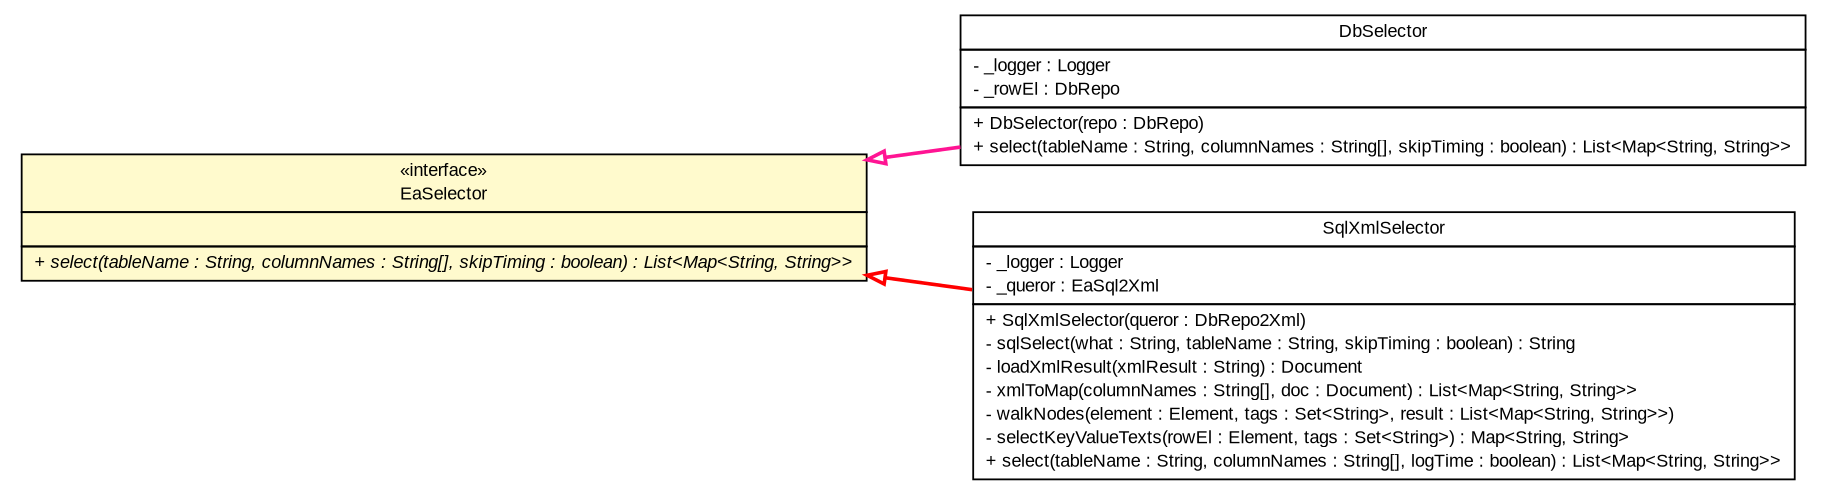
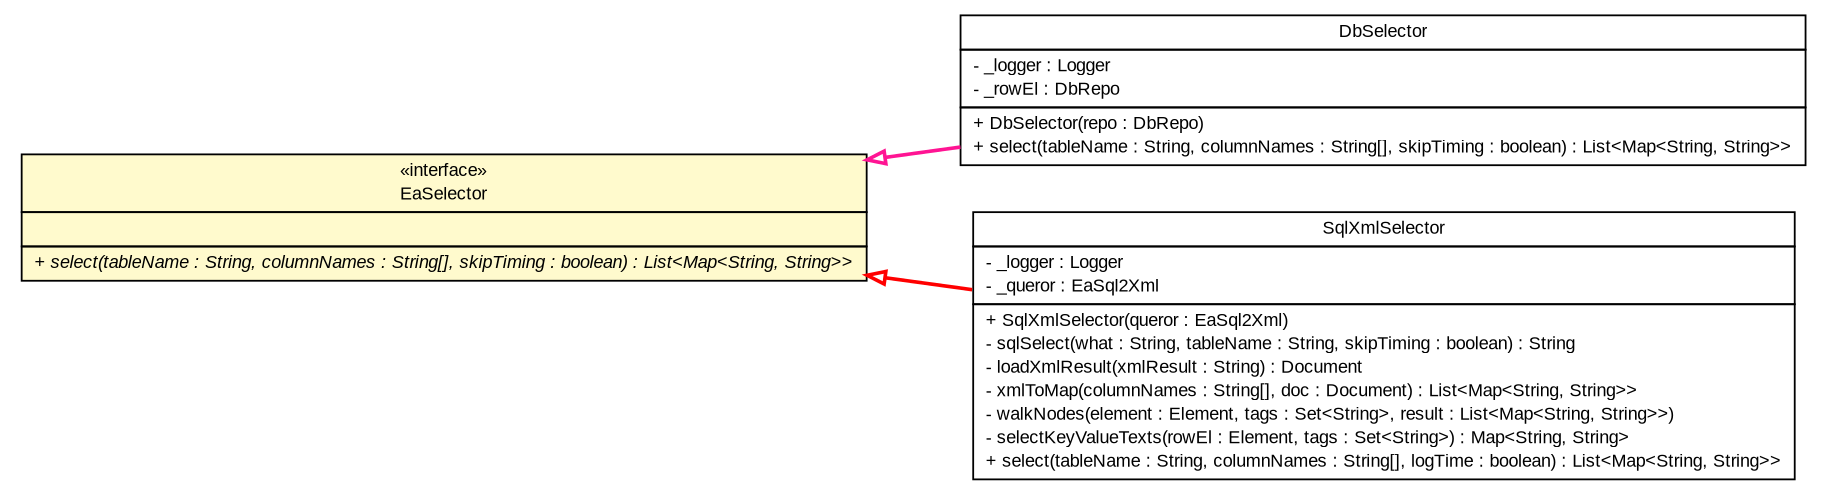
(1147, 320) -> (1138, 320)
